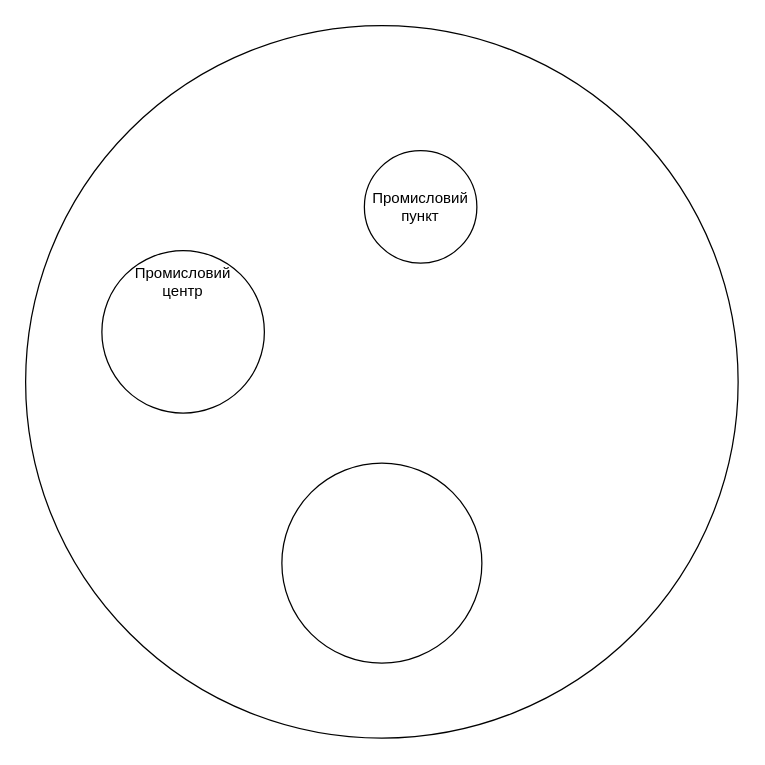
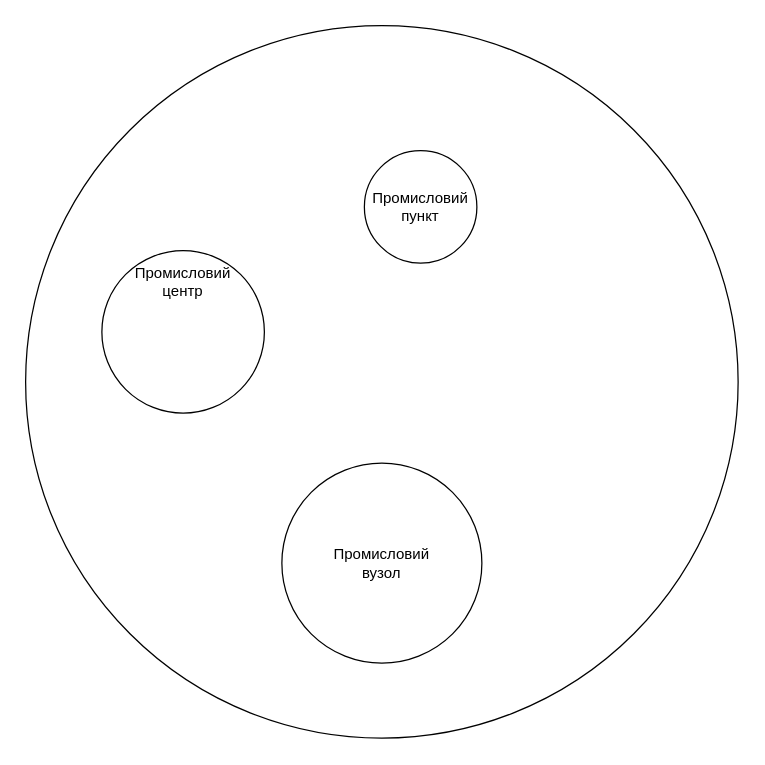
none -> (382, 563)
